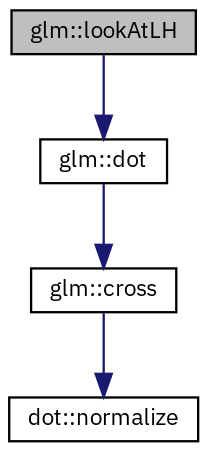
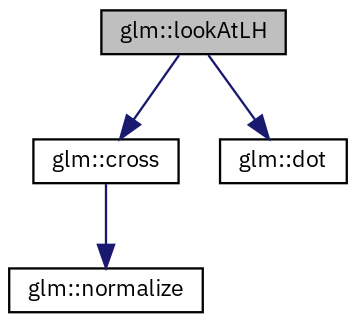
(104, 214) -> (156, 88)
(104, 419) -> (106, 290)
